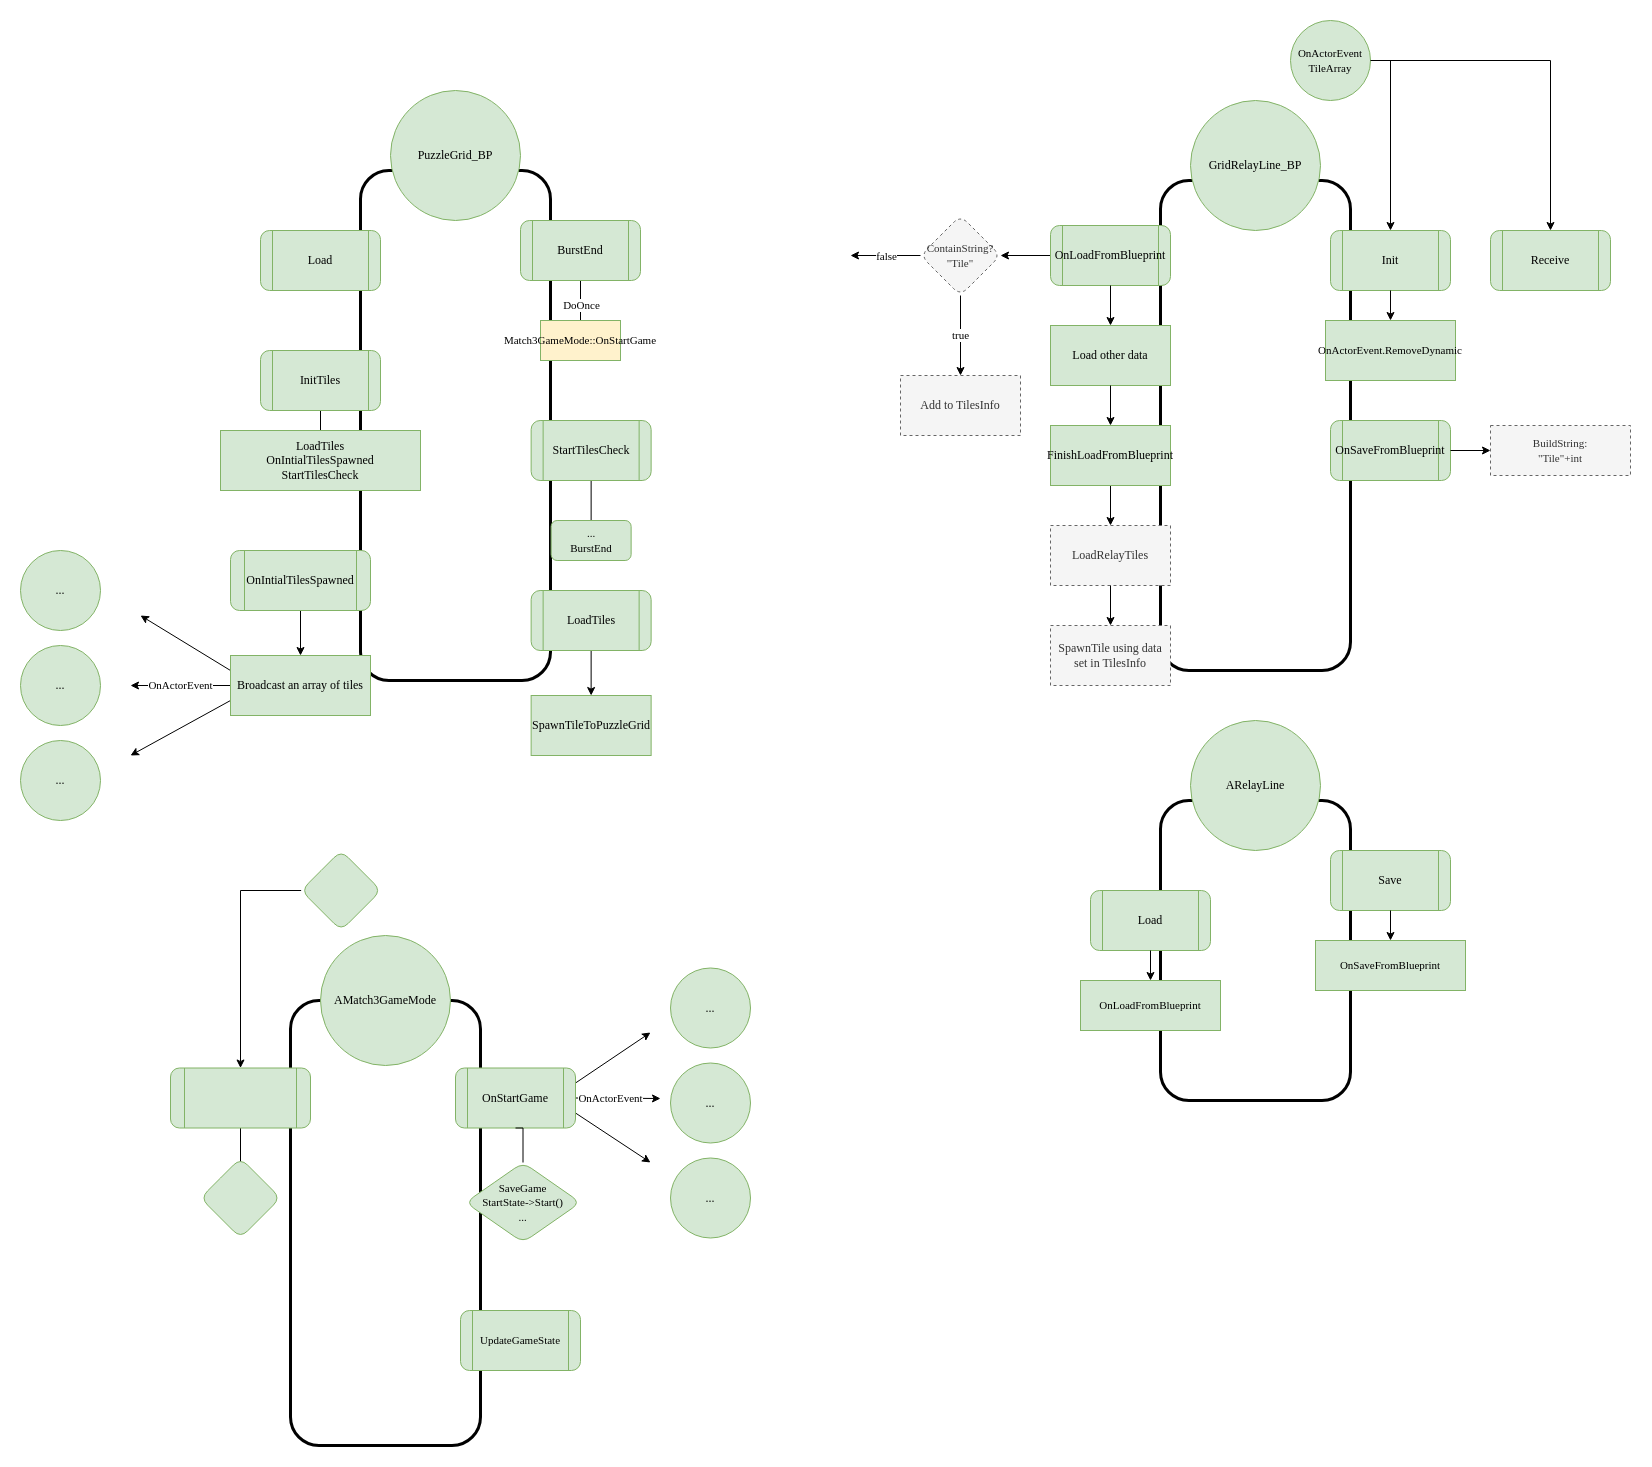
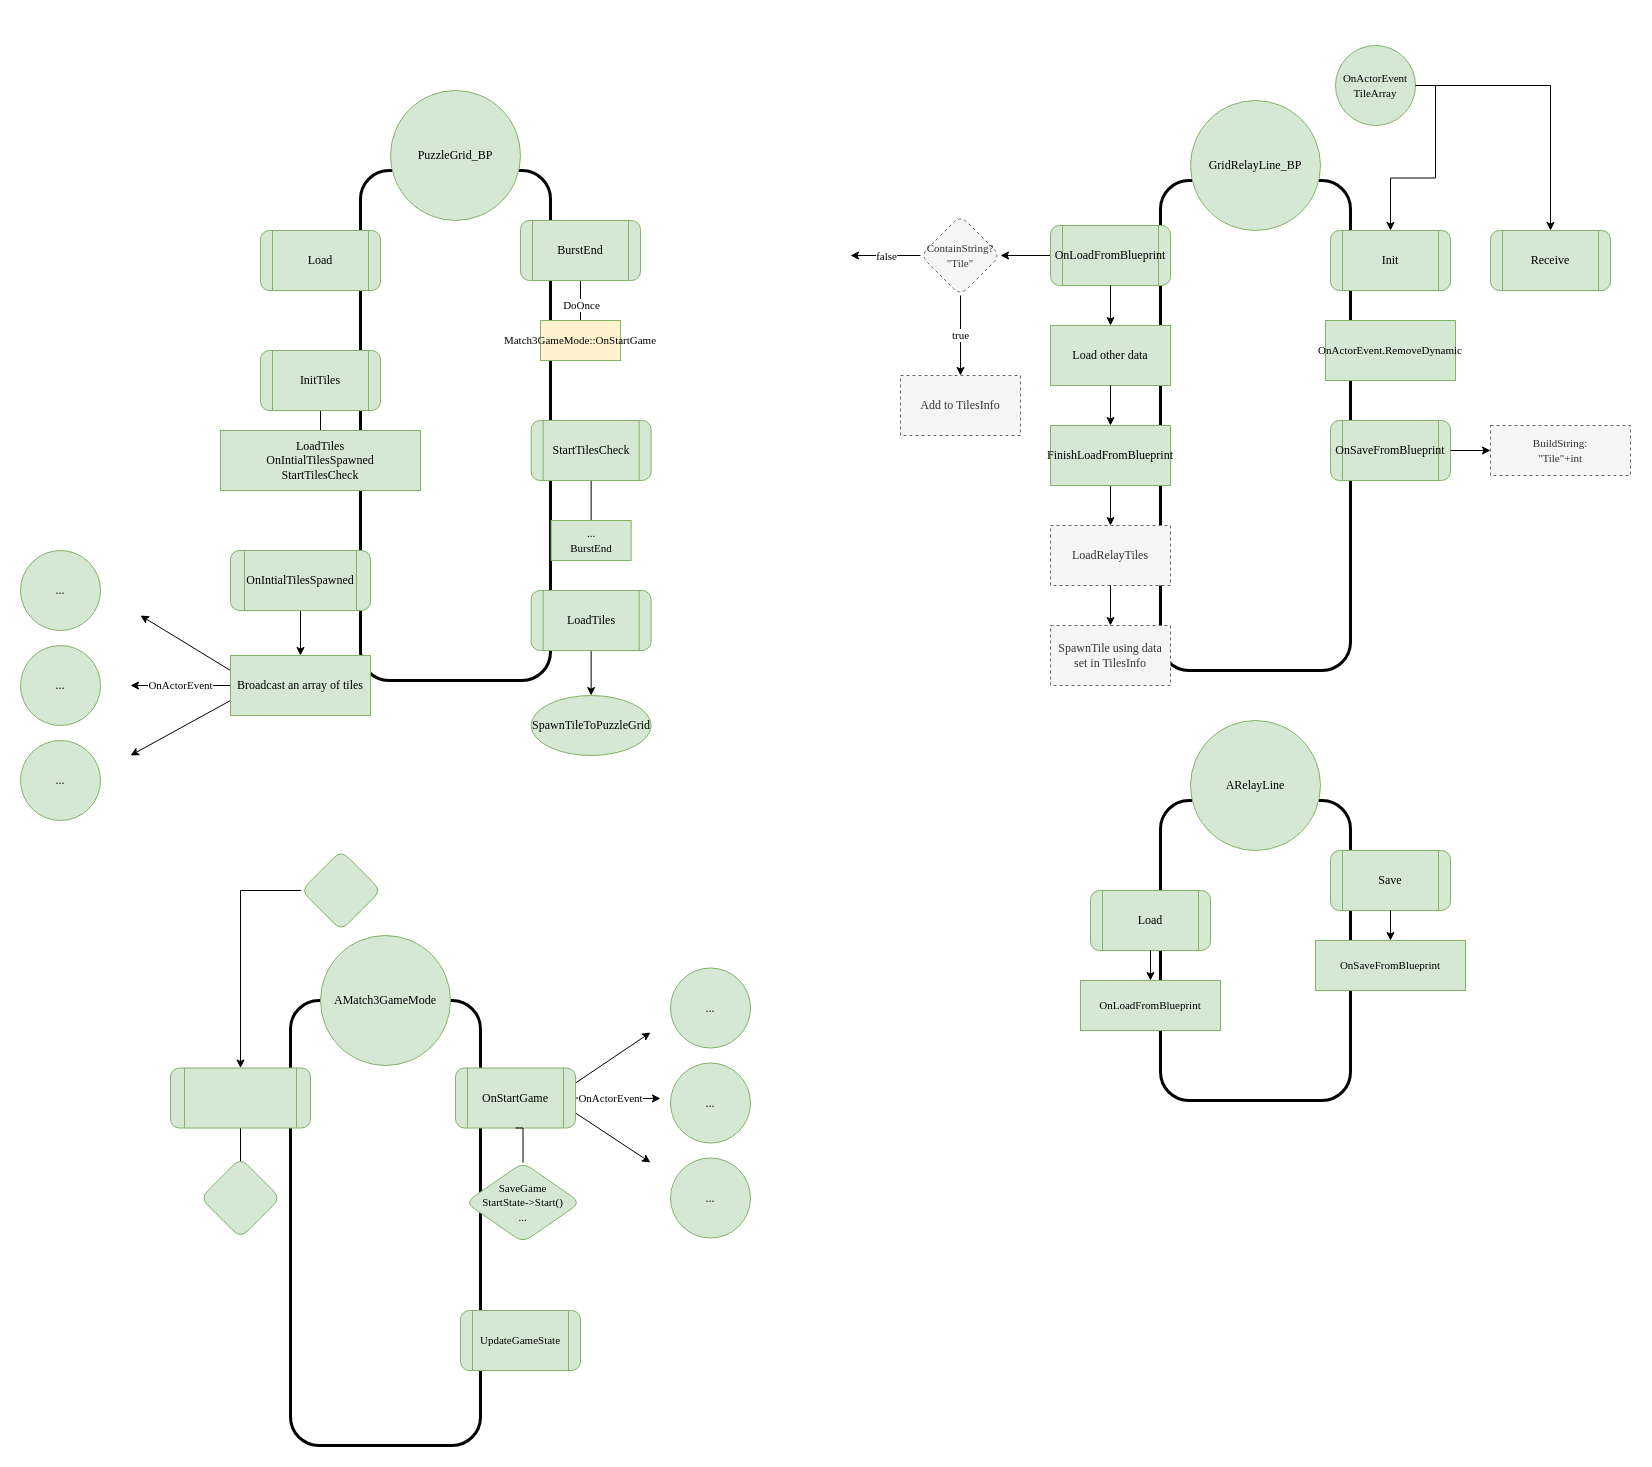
(1331, 61) -> (1376, 86)
(1391, 302) -> none
(591, 541) -> (591, 541)
(591, 726) -> (591, 726)
